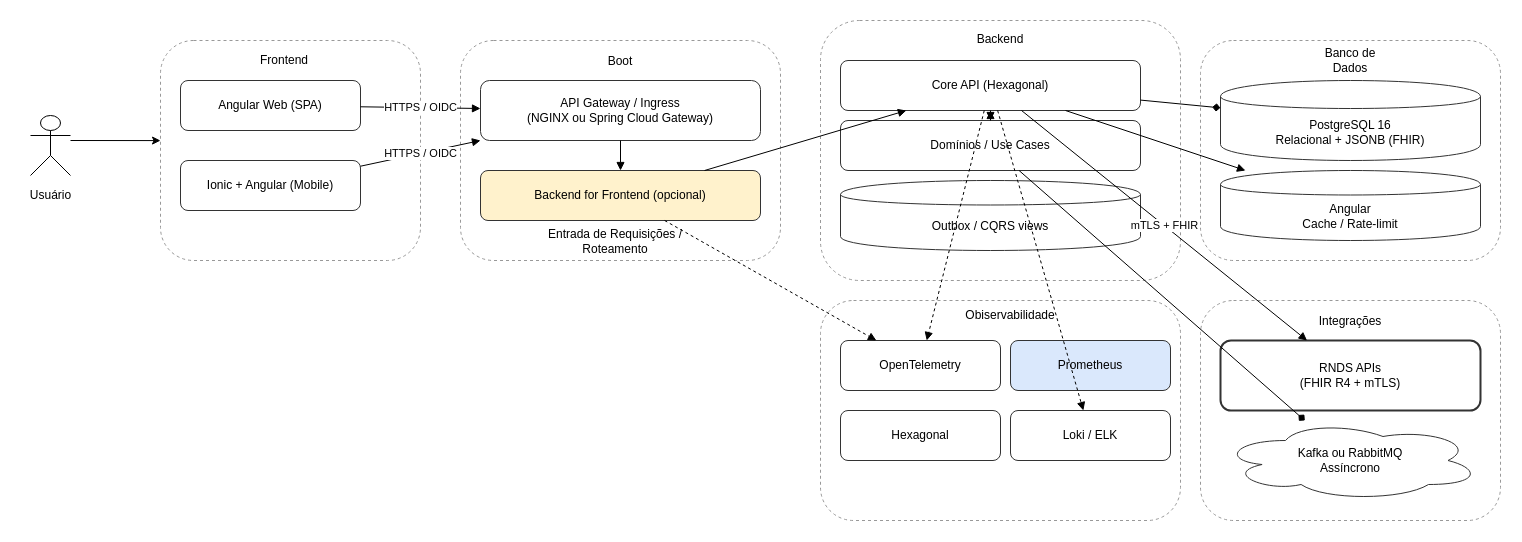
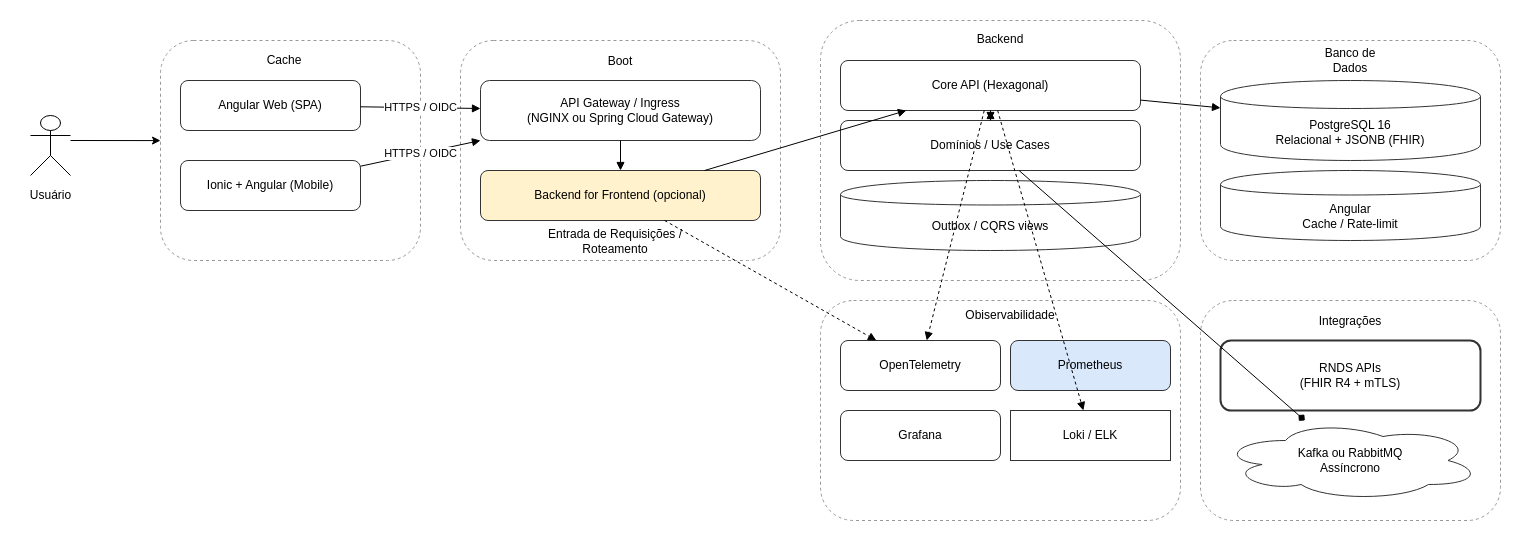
(285, 61) -> (285, 61)
(1211, 107) -> (1211, 107)
(1151, 139) -> none
(1160, 222) -> none
(921, 436) -> (921, 436)
(1091, 436) -> (1091, 436)
